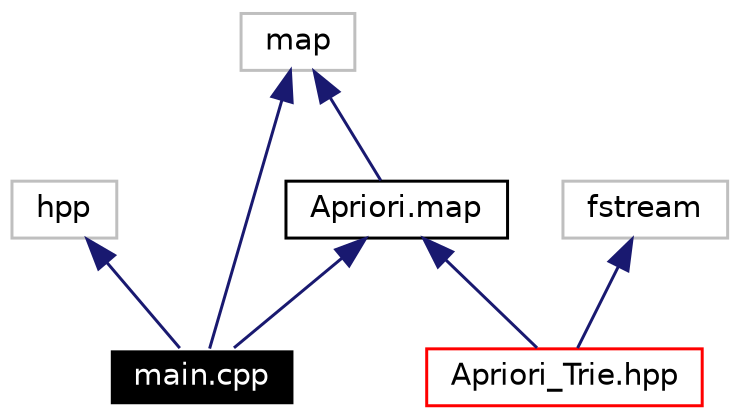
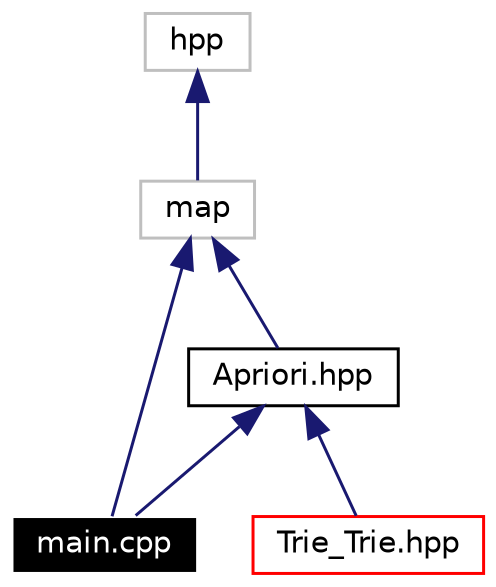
(397, 210) -> (293, 377)
(645, 210) -> none
(143, 305) -> (198, 141)
(564, 377) -> (368, 545)
